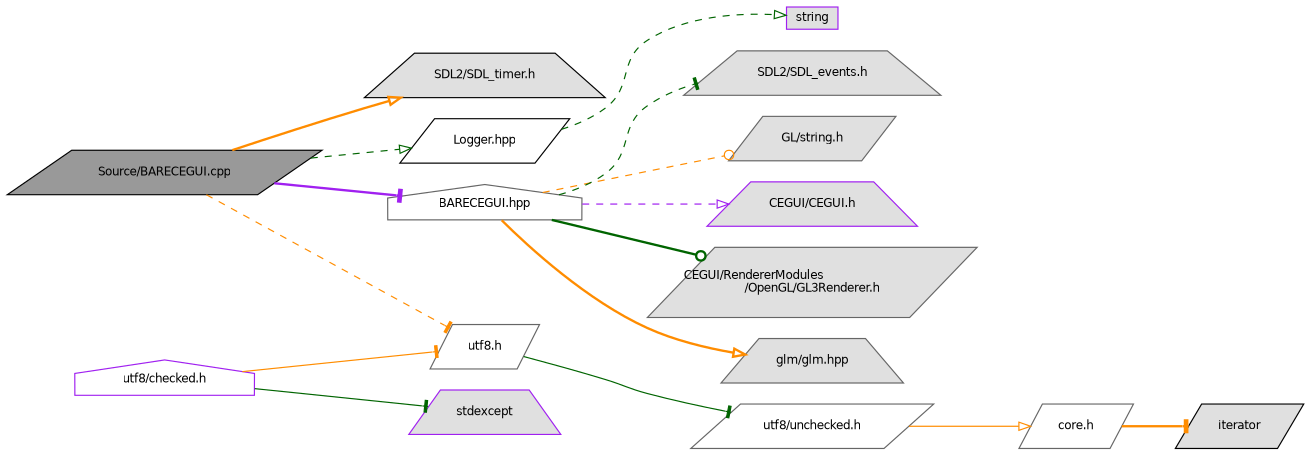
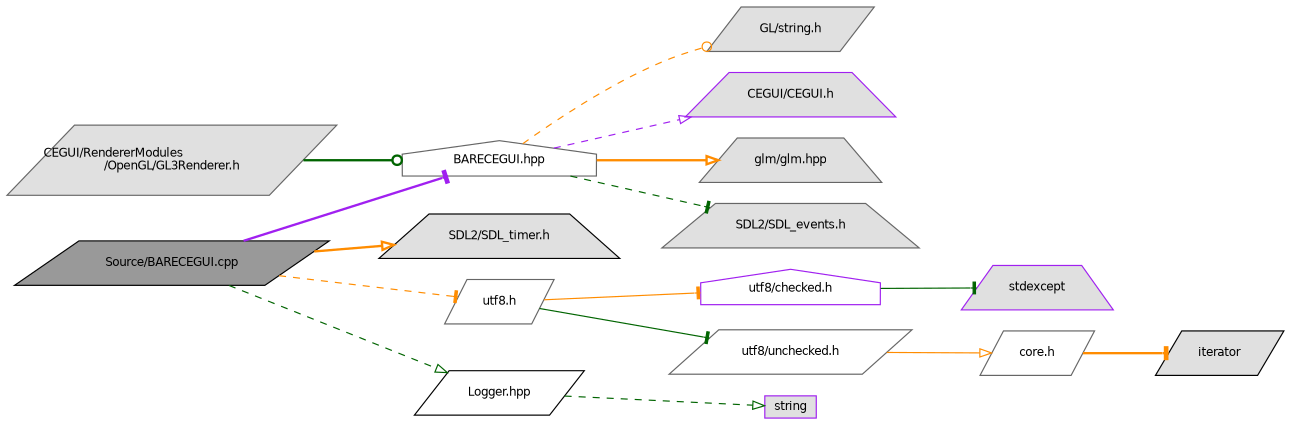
(624, 237) -> (348, 160)
(337, 362) -> (619, 296)
